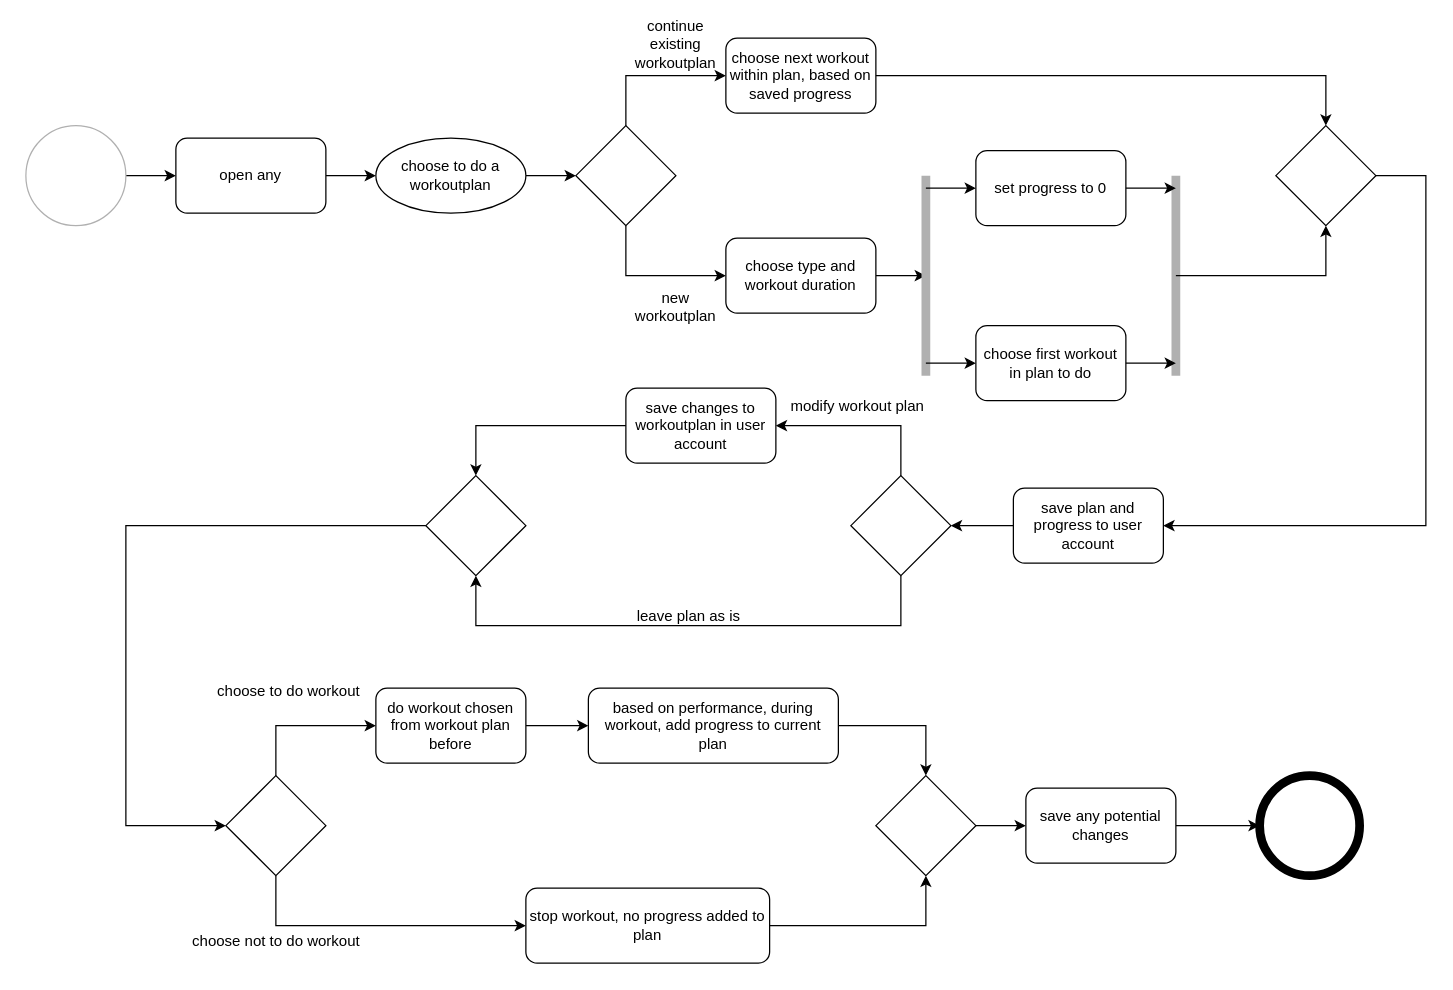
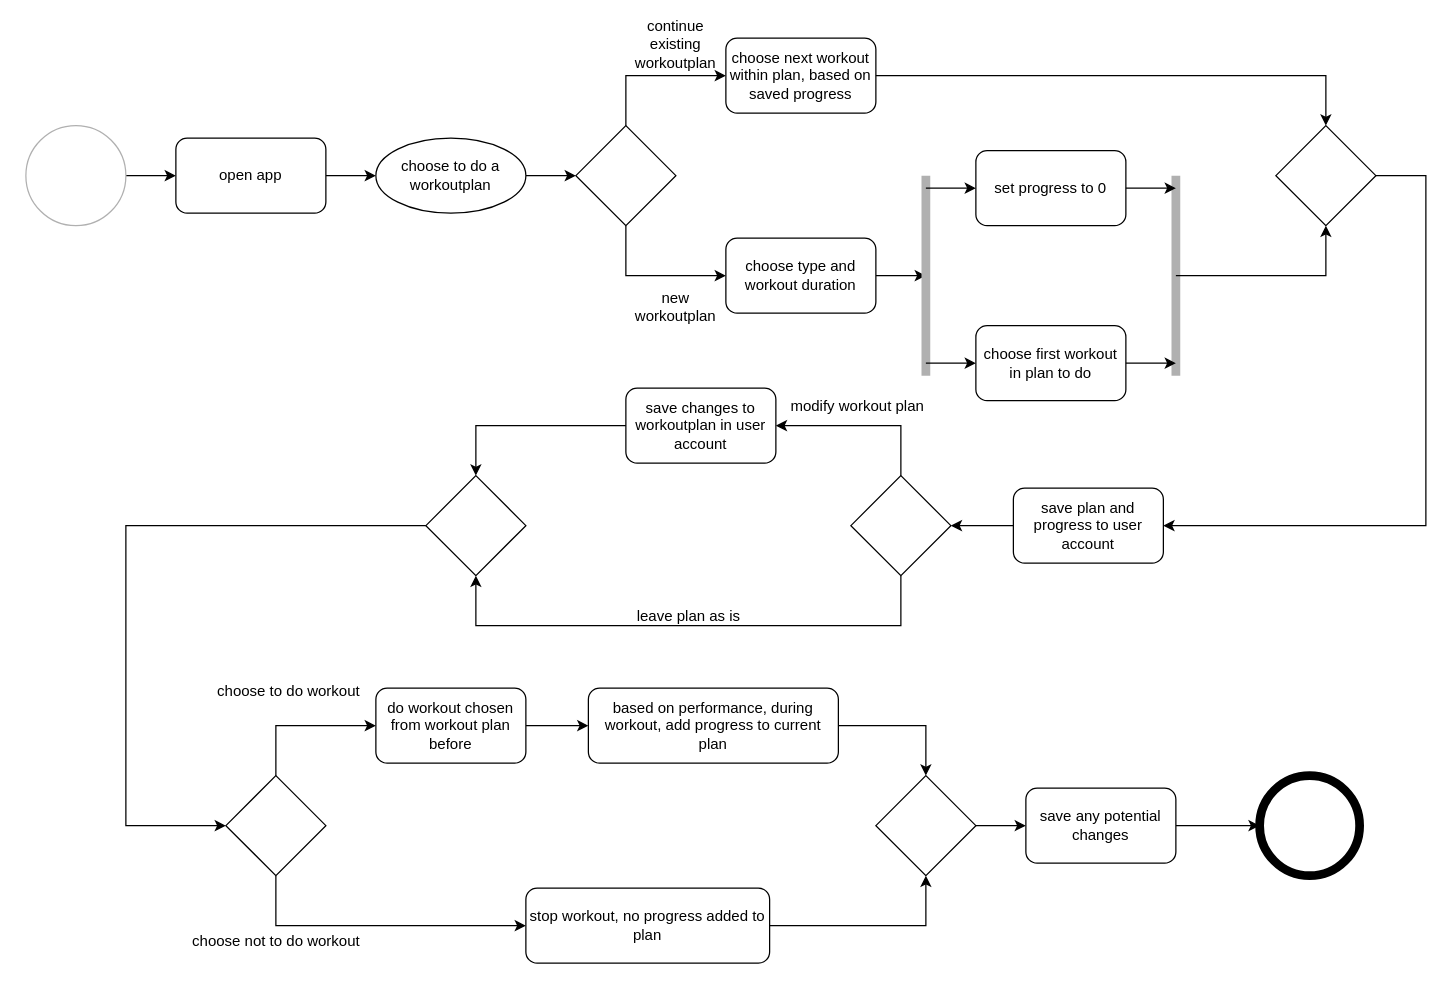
(251, 176) -> (251, 176)
